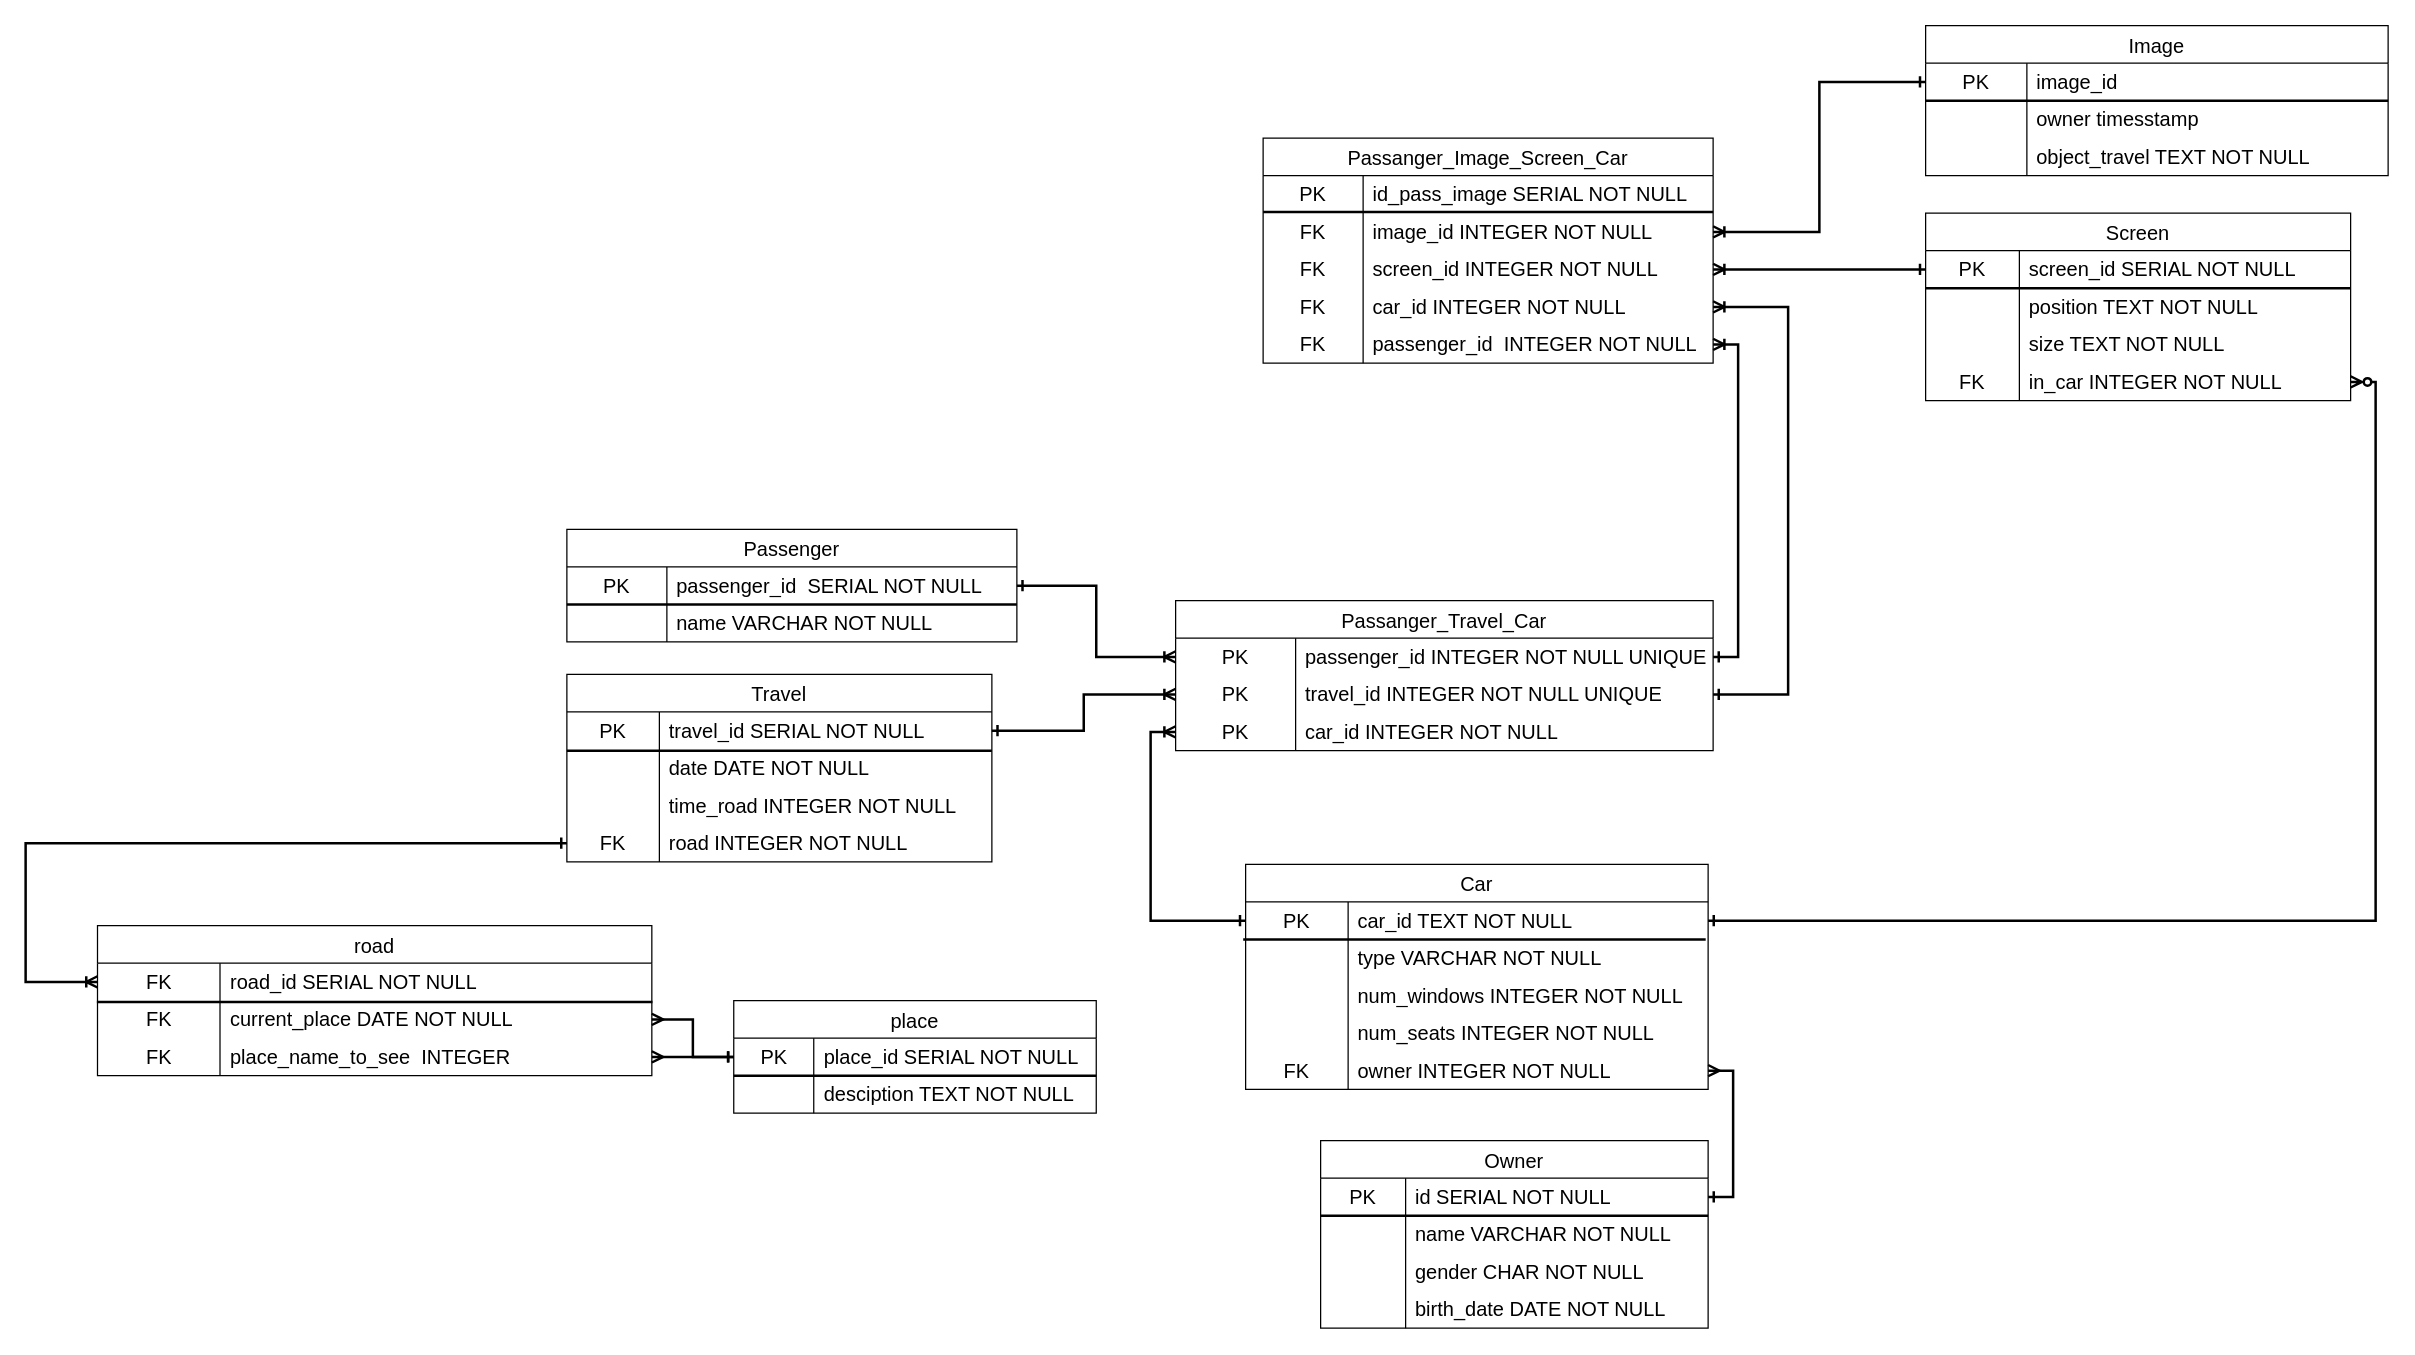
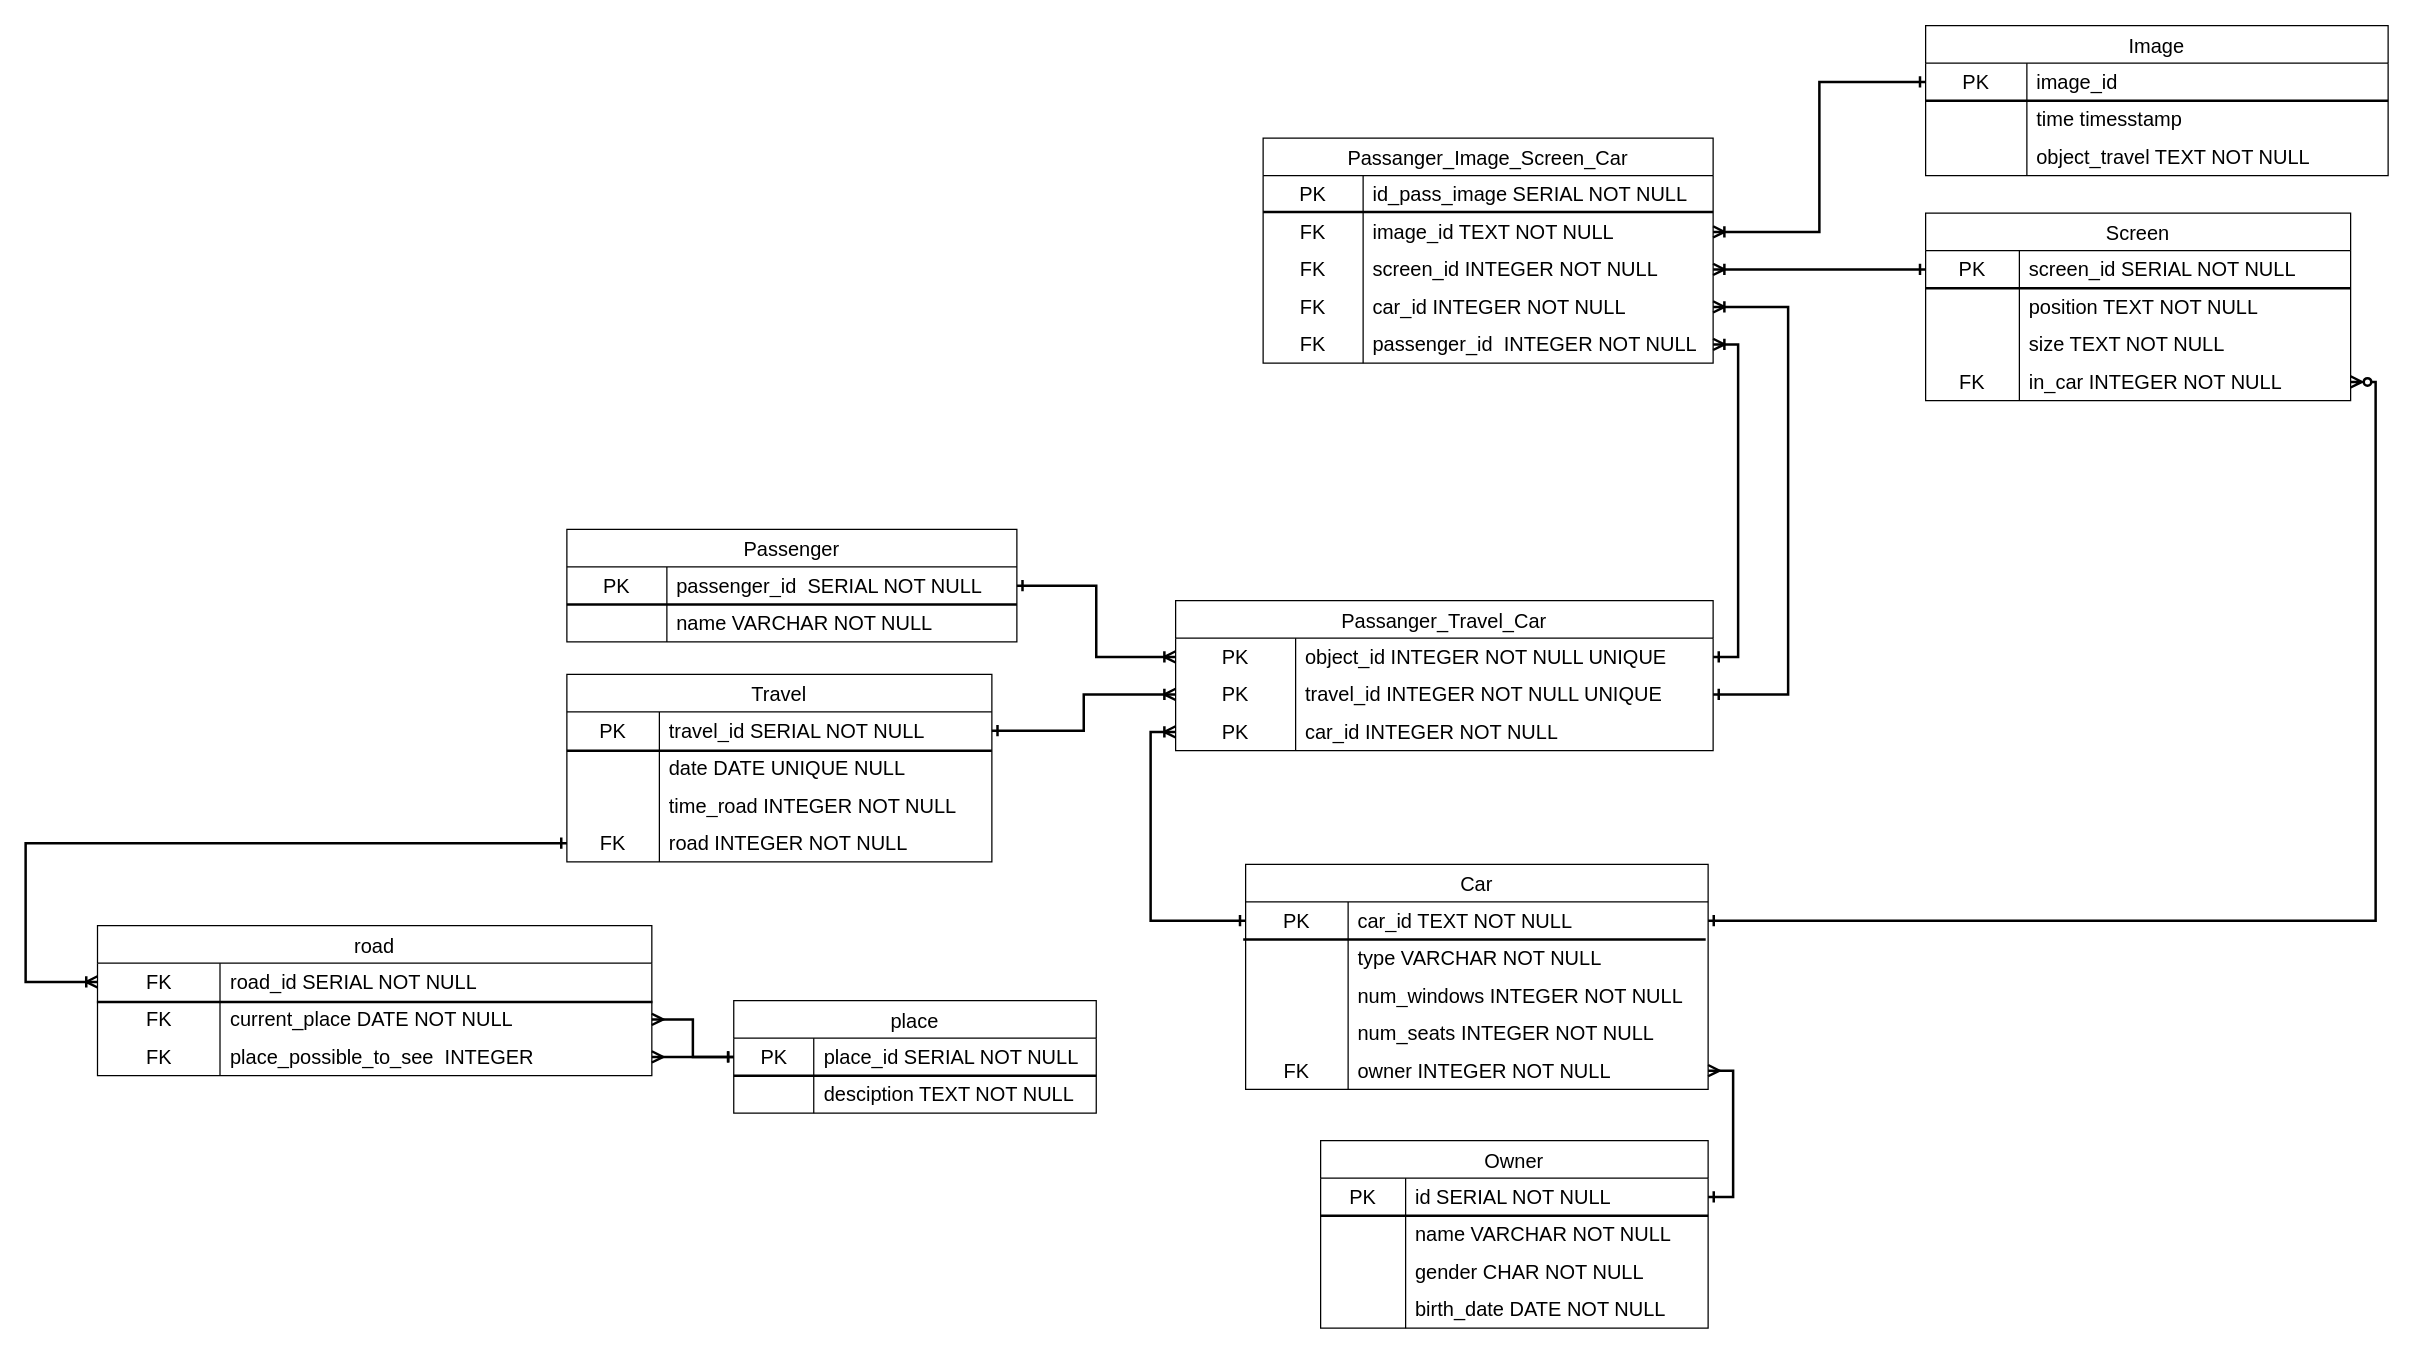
(2121, 119) -> (2113, 119)
(1500, 232) -> (1483, 232)
(1494, 657) -> (1477, 657)
(762, 768) -> (779, 768)
(371, 1057) -> (388, 1057)
